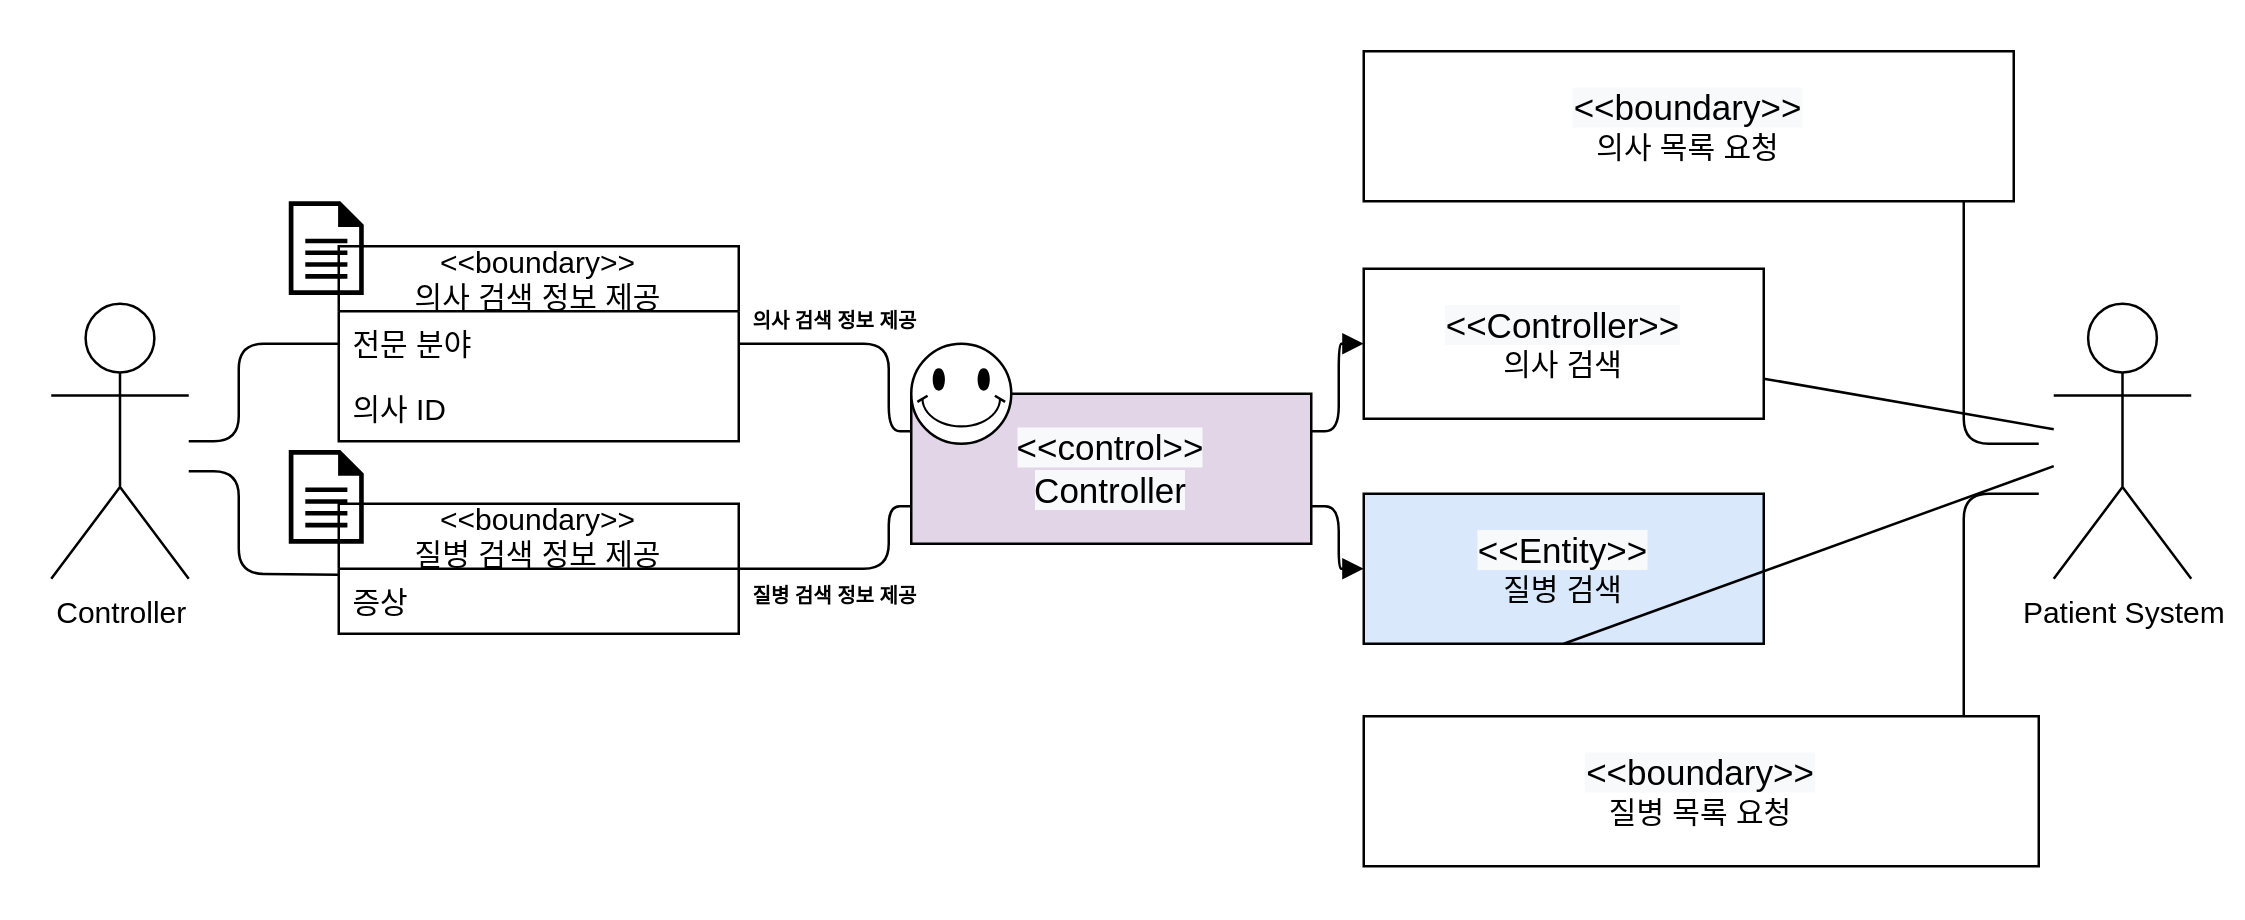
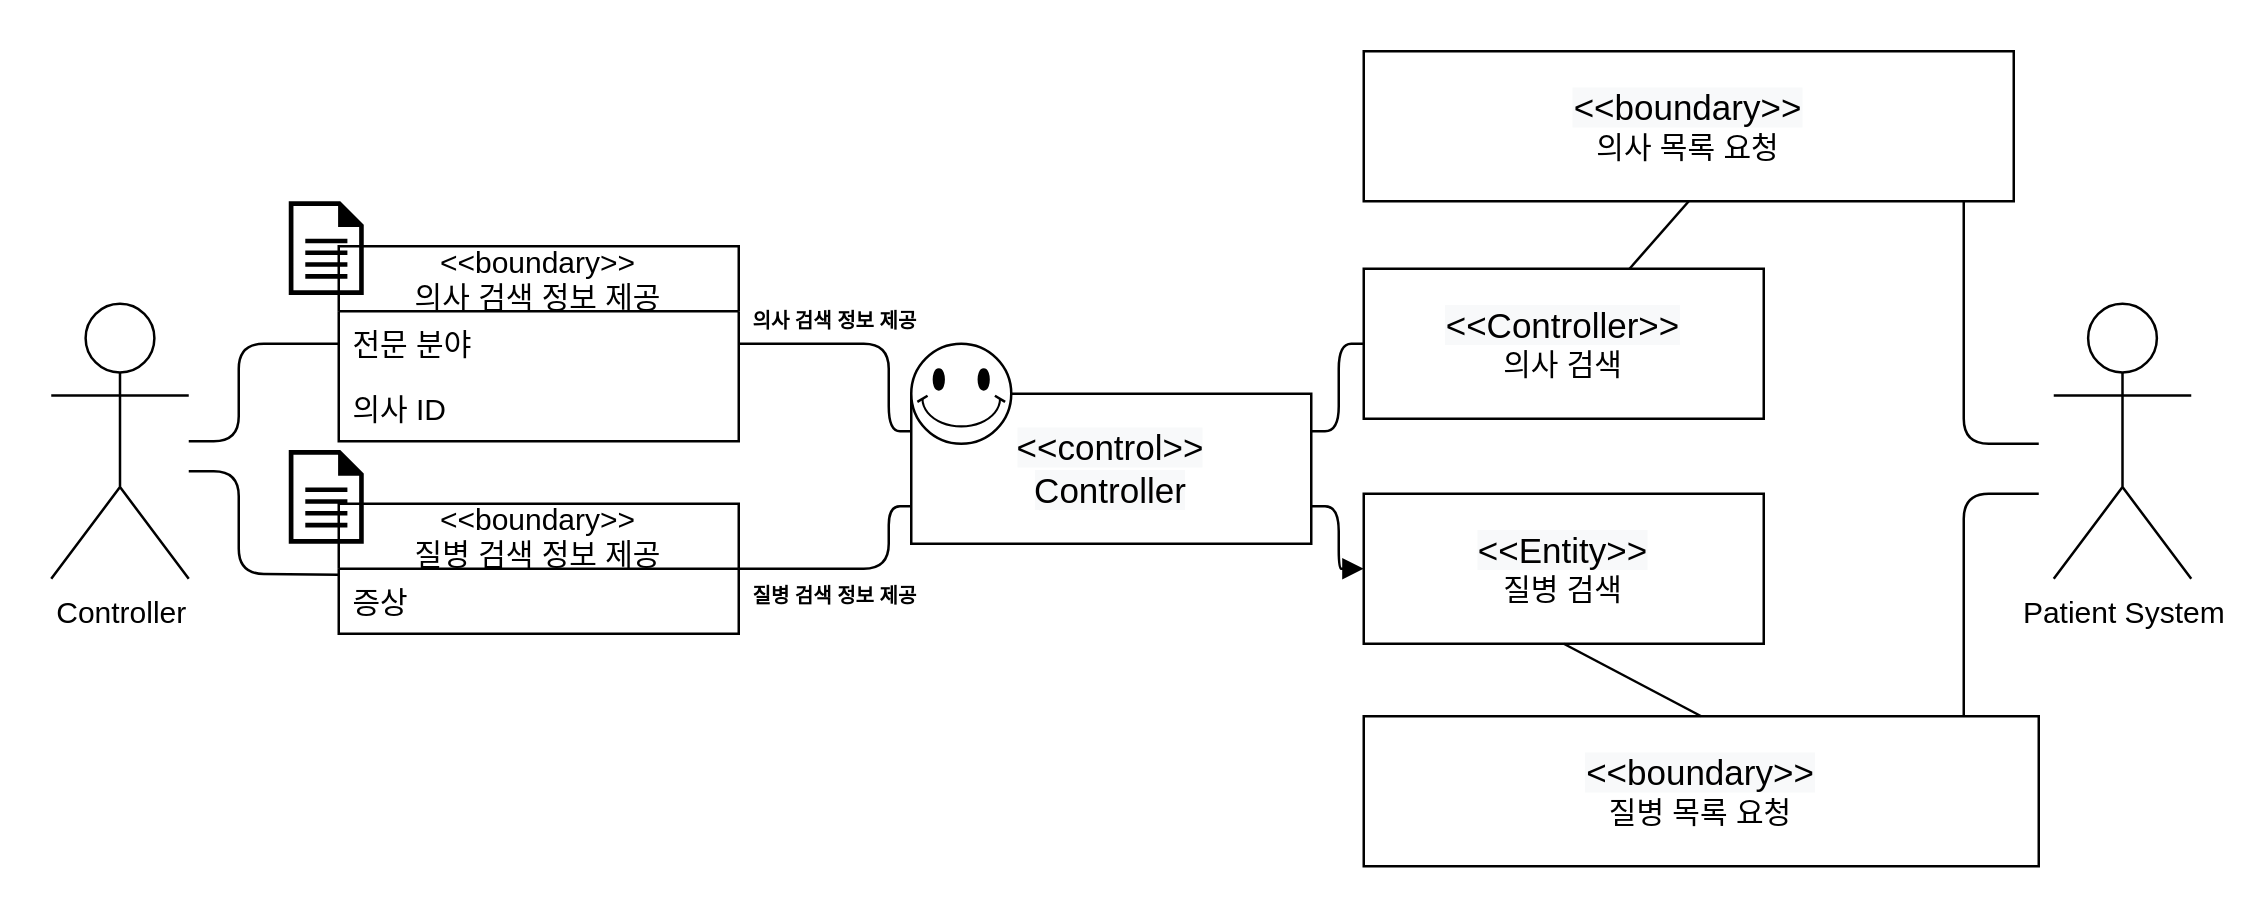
(1339, 351) -> (1346, 345)
(1861, 396) -> (1659, 235)
(1111, 469) -> (1111, 469)
(1564, 569) -> (1564, 569)
(1767, 570) -> (1632, 680)
